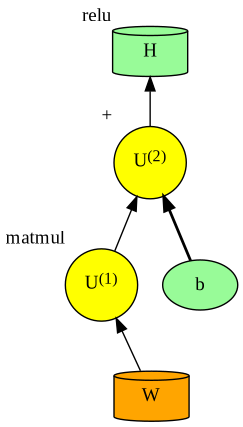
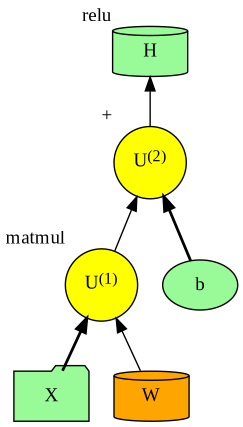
none -> (51, 396)
